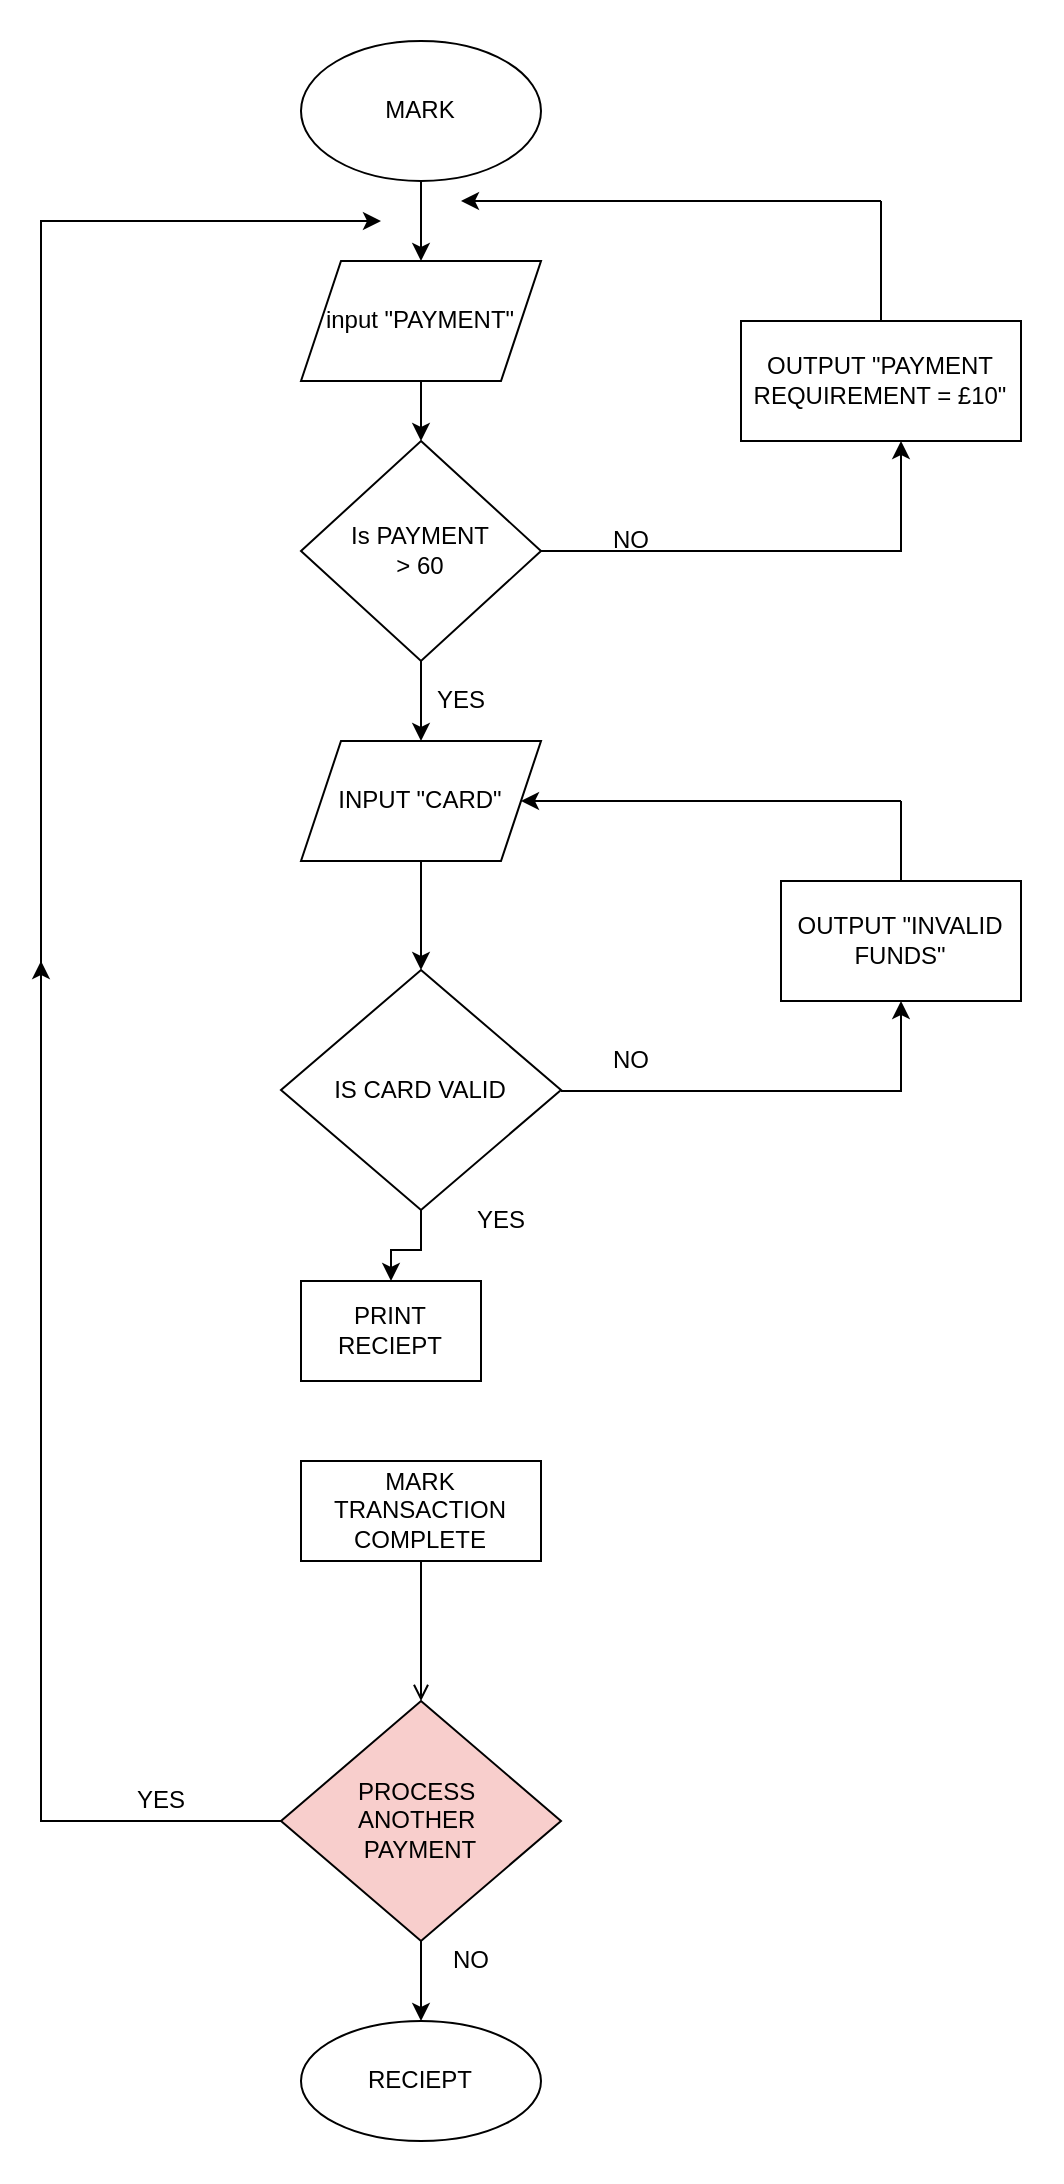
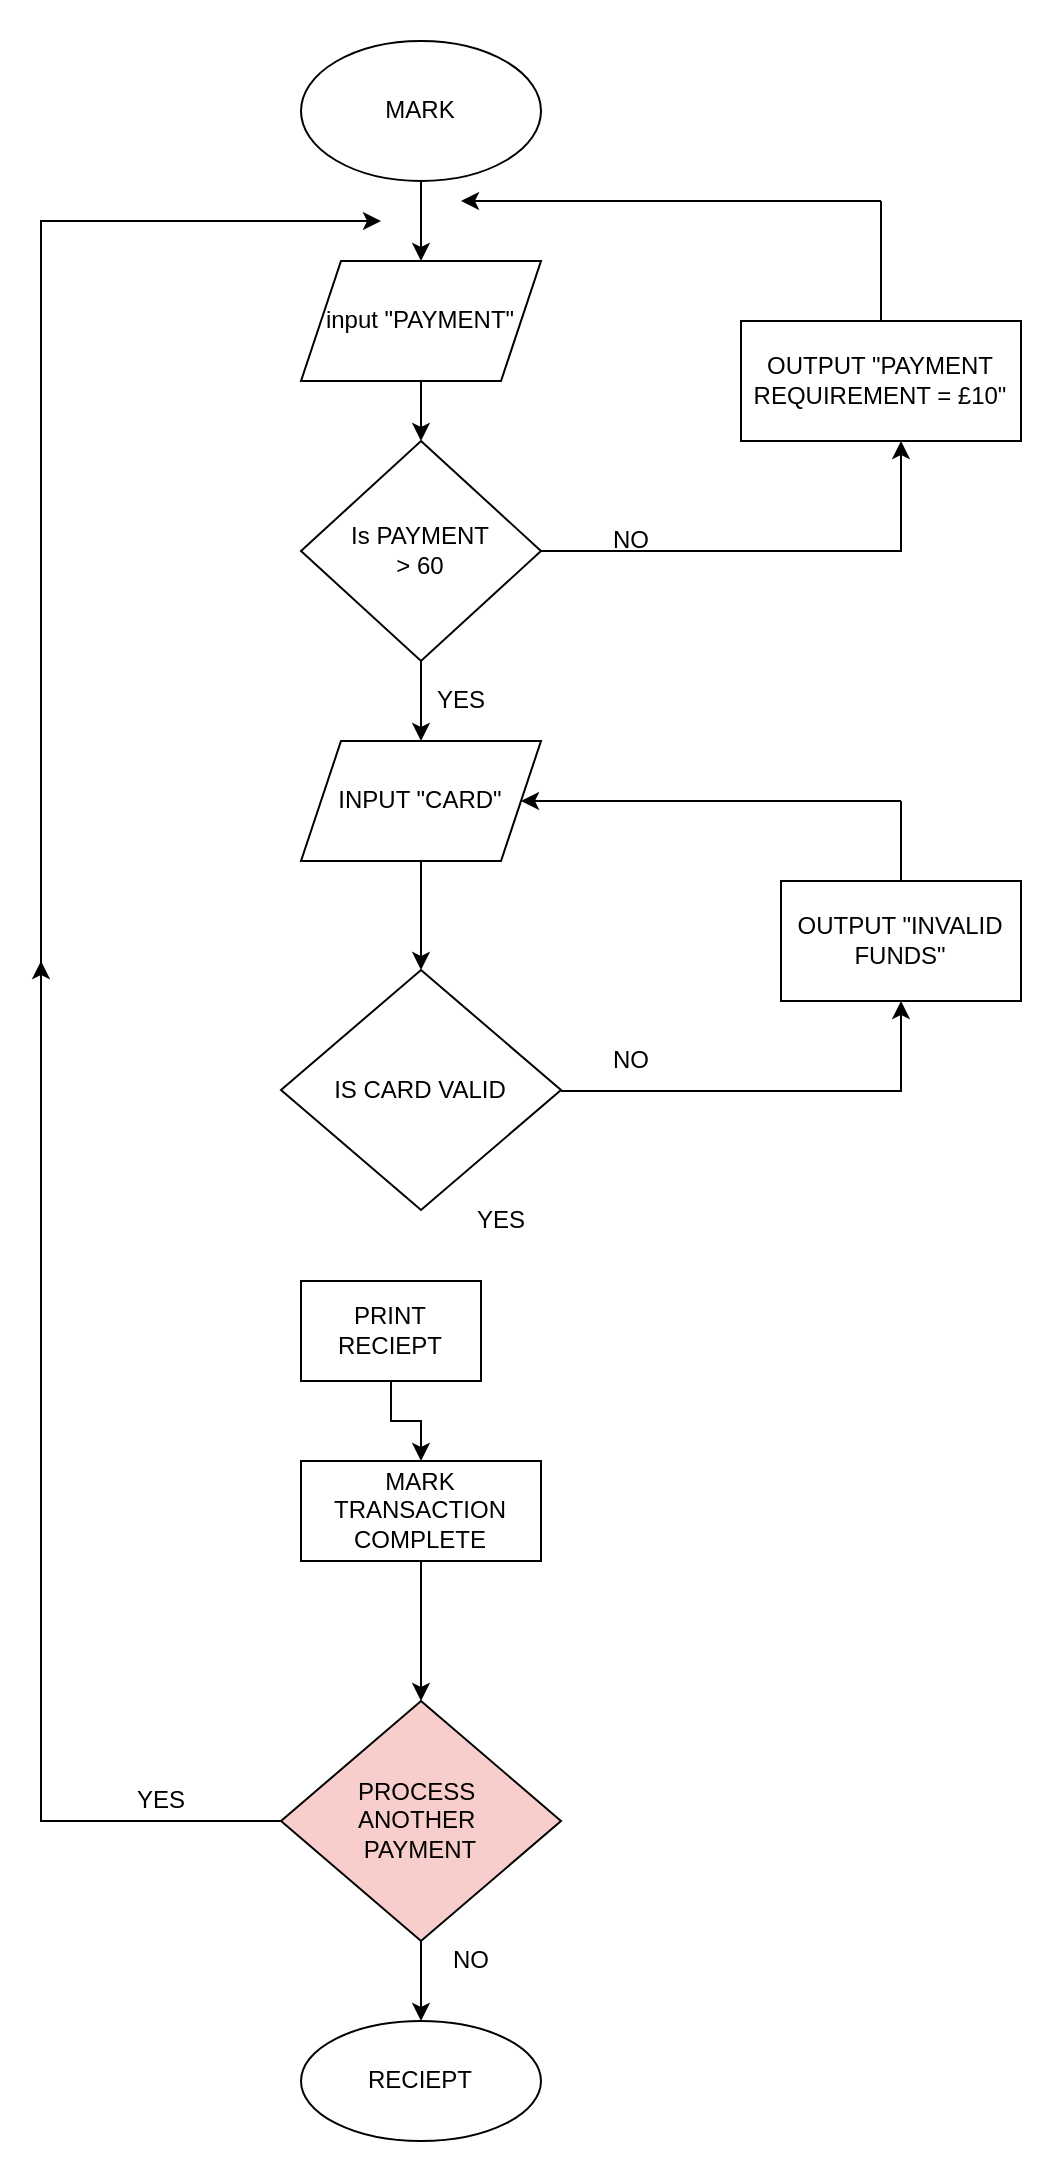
(417, 1250) -> none
none -> (399, 1421)
(421, 1688) -> (421, 1686)
